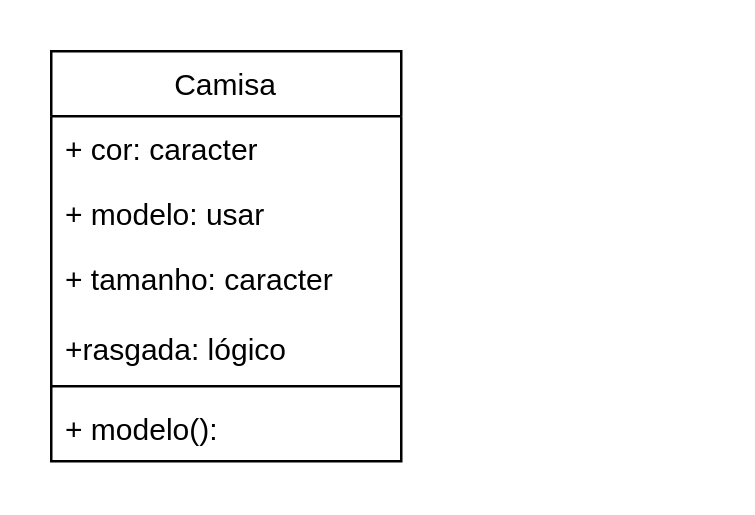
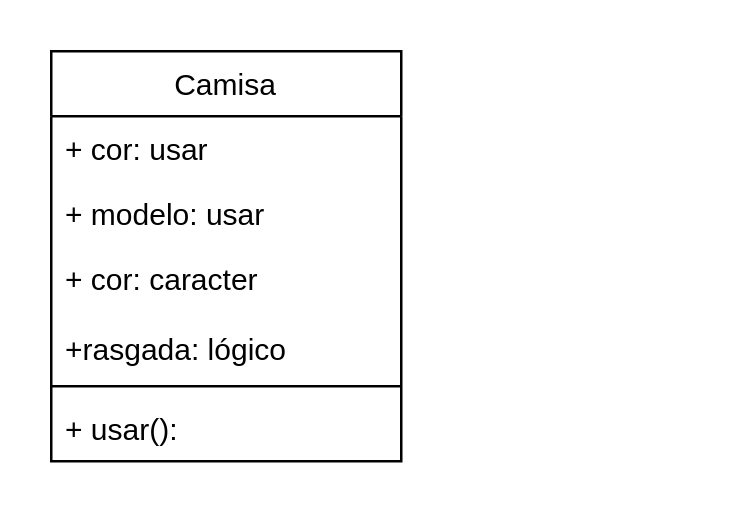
(179, 150) -> (146, 150)
(213, 280) -> (179, 280)
(146, 430) -> (133, 430)
